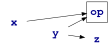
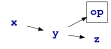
(54, 18) -> (33, 27)
